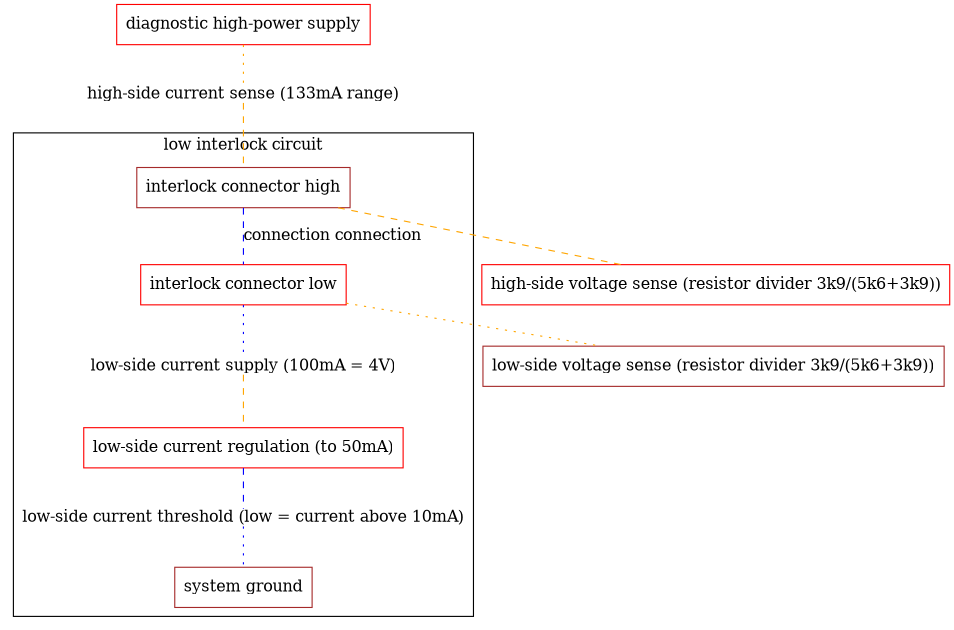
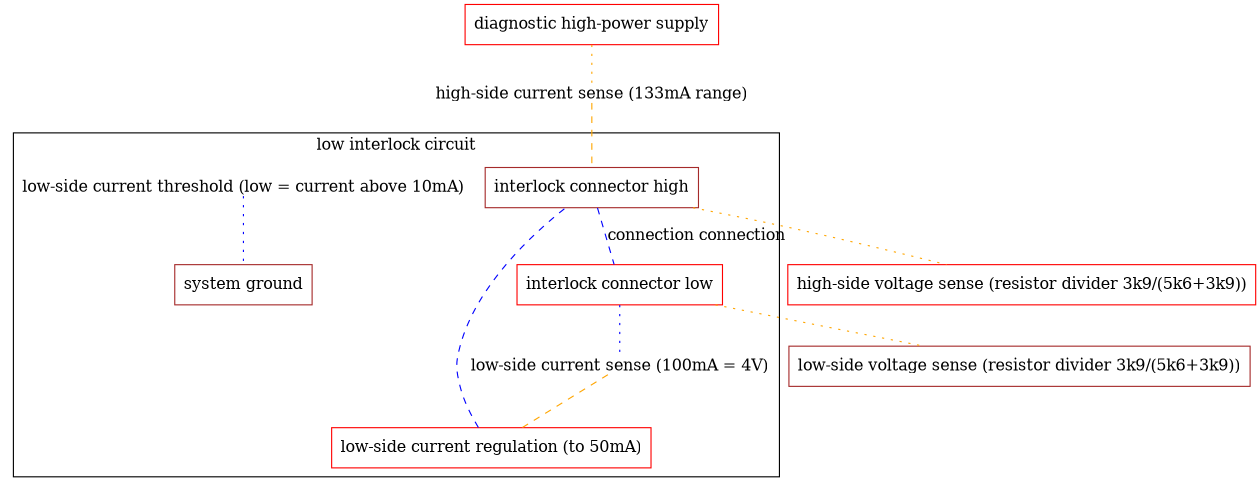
(487, 238) -> (820, 234)
(243, 366) -> (620, 366)
(243, 489) -> (478, 304)
